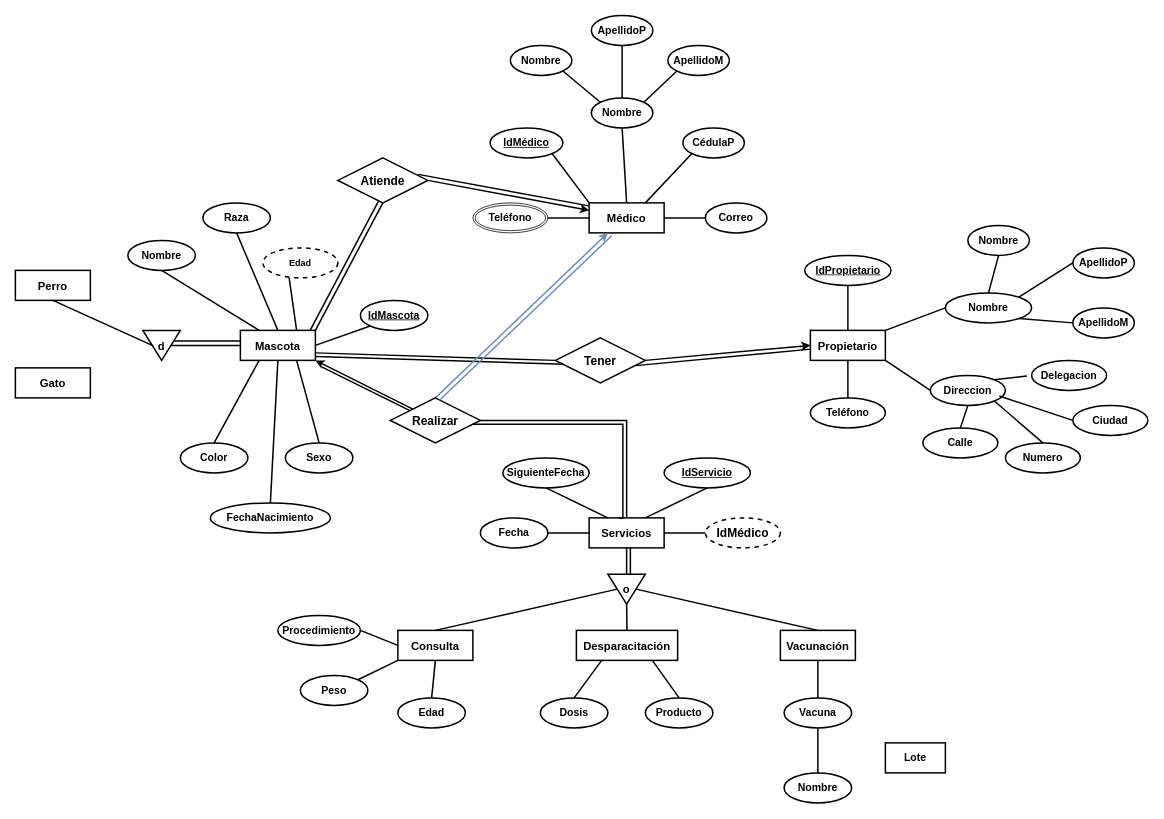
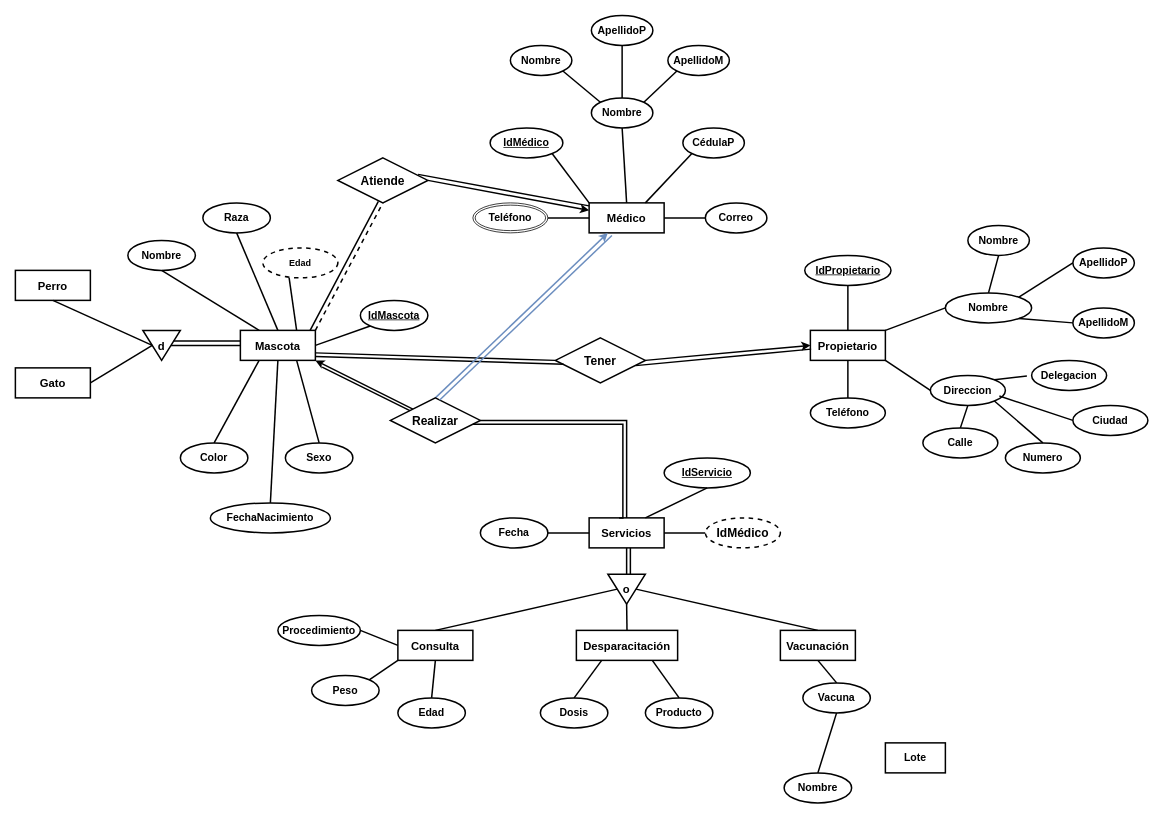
(350, 265) -> (350, 265)
none -> (121, 364)
(546, 473) -> none
(577, 503) -> none
(334, 690) -> (345, 690)
(818, 713) -> (837, 698)
